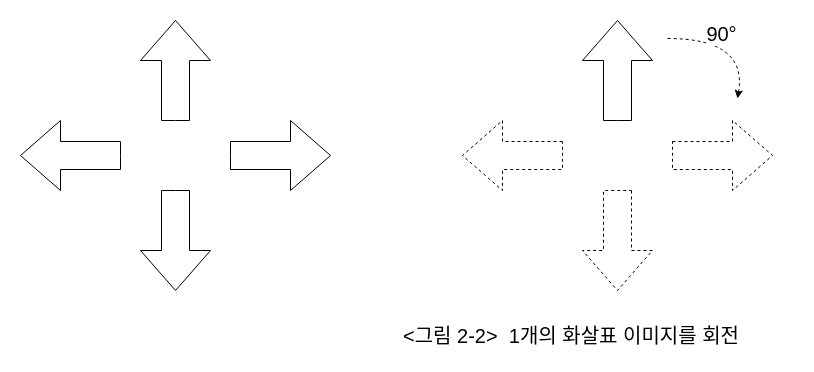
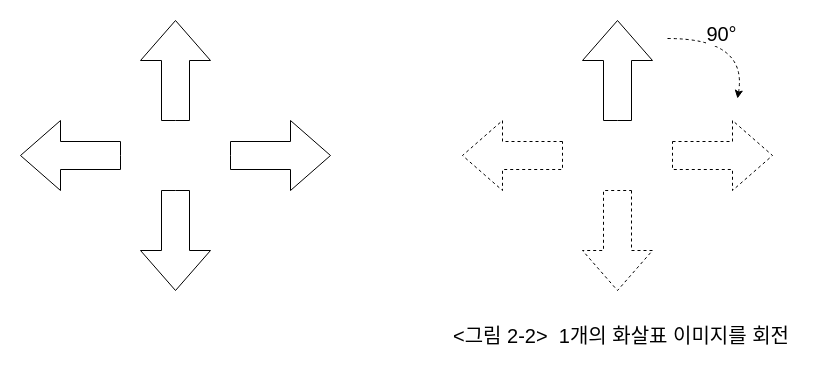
(572, 336) -> (622, 336)
